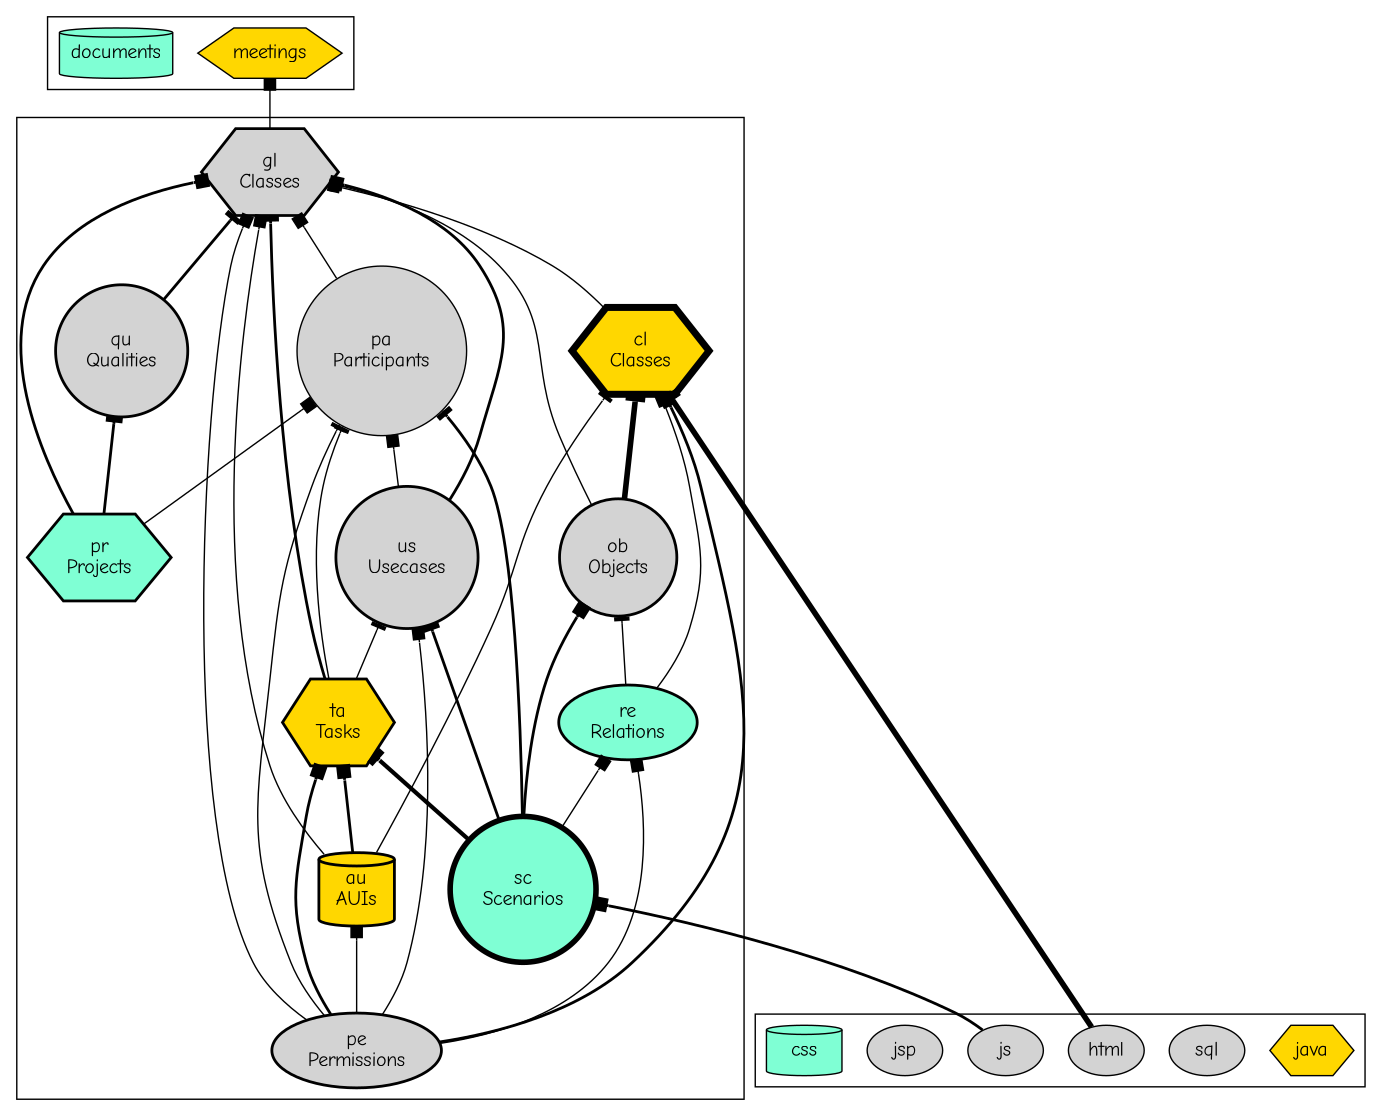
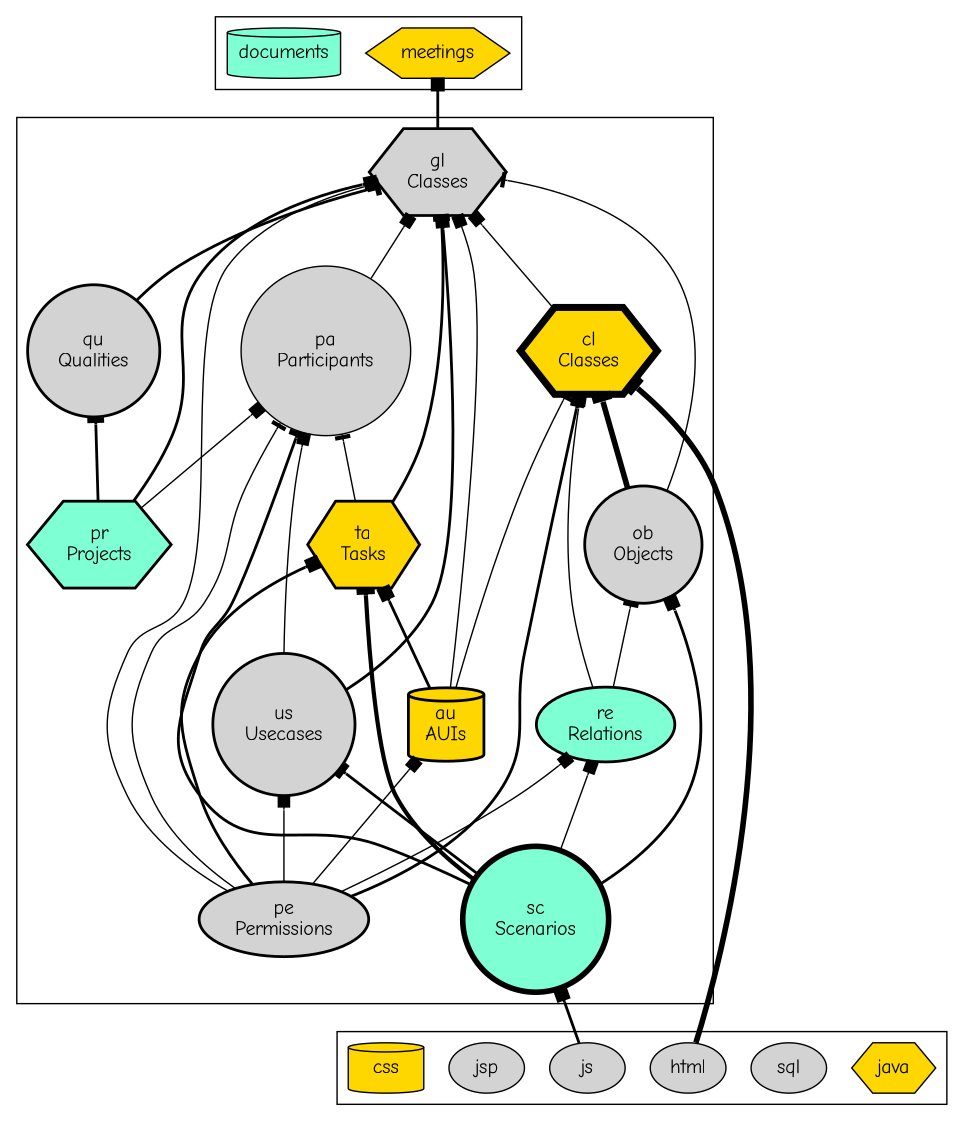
(270, 109) -> (438, 109)
(367, 654) -> none
(804, 1050) -> (386, 1068)
